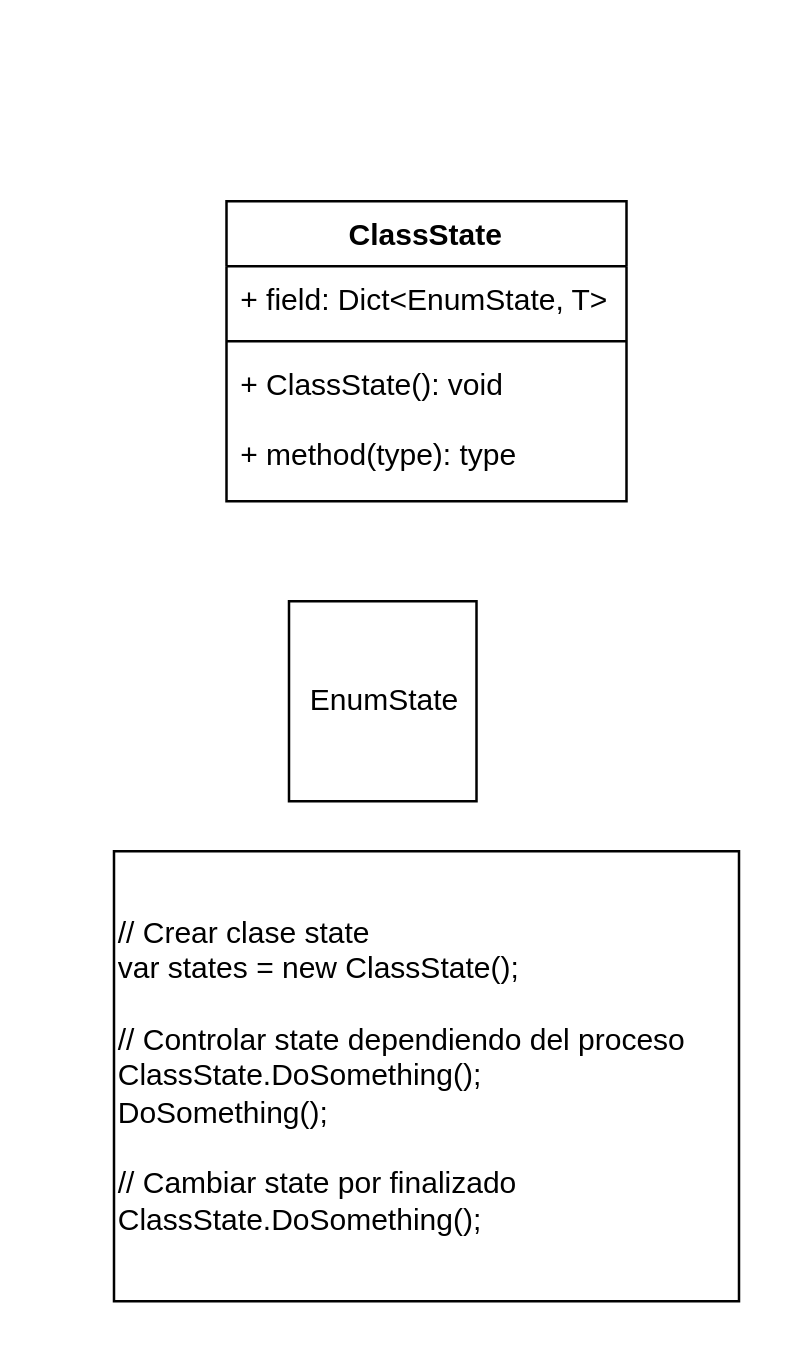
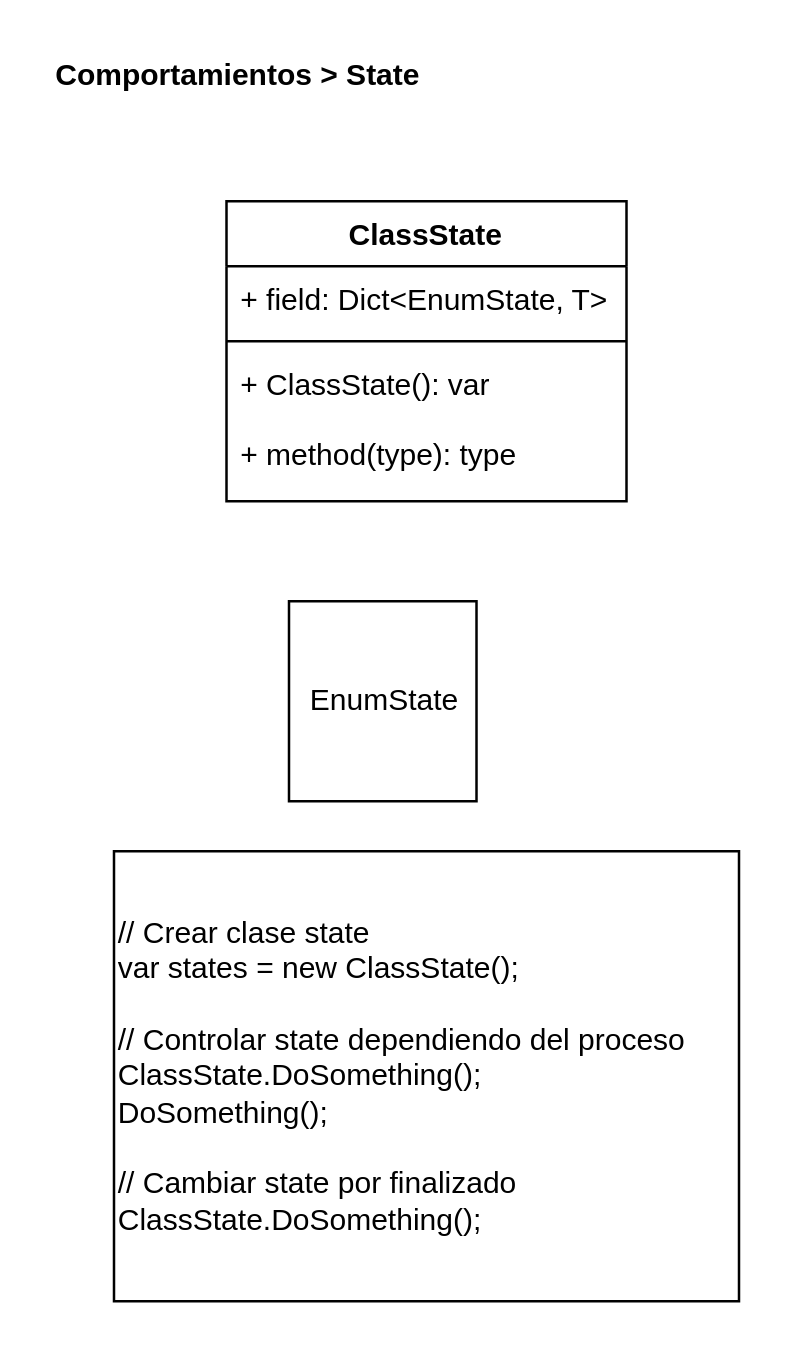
none -> (251, 76)
(389, 385) -> (384, 385)
